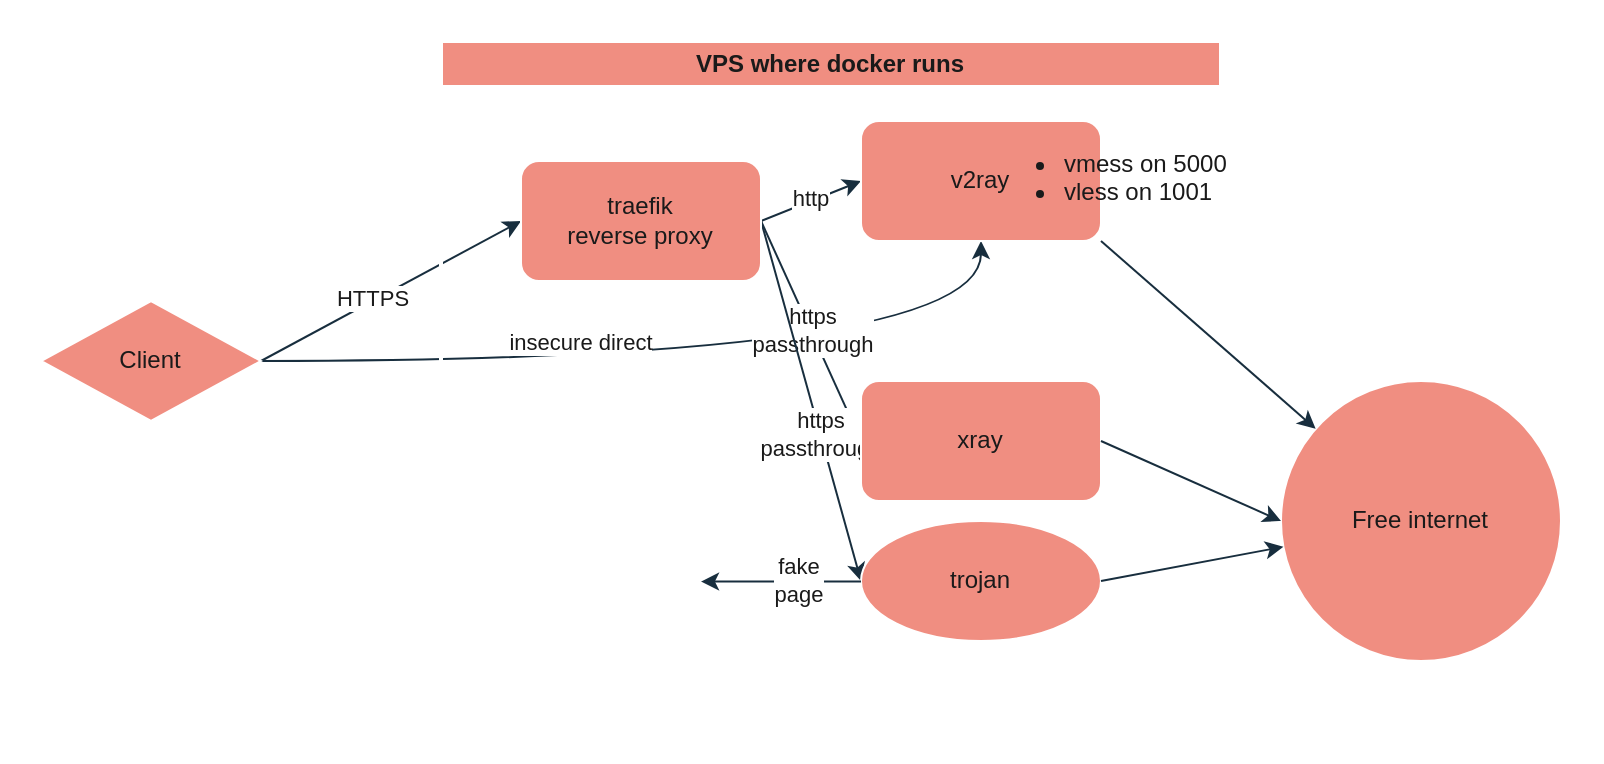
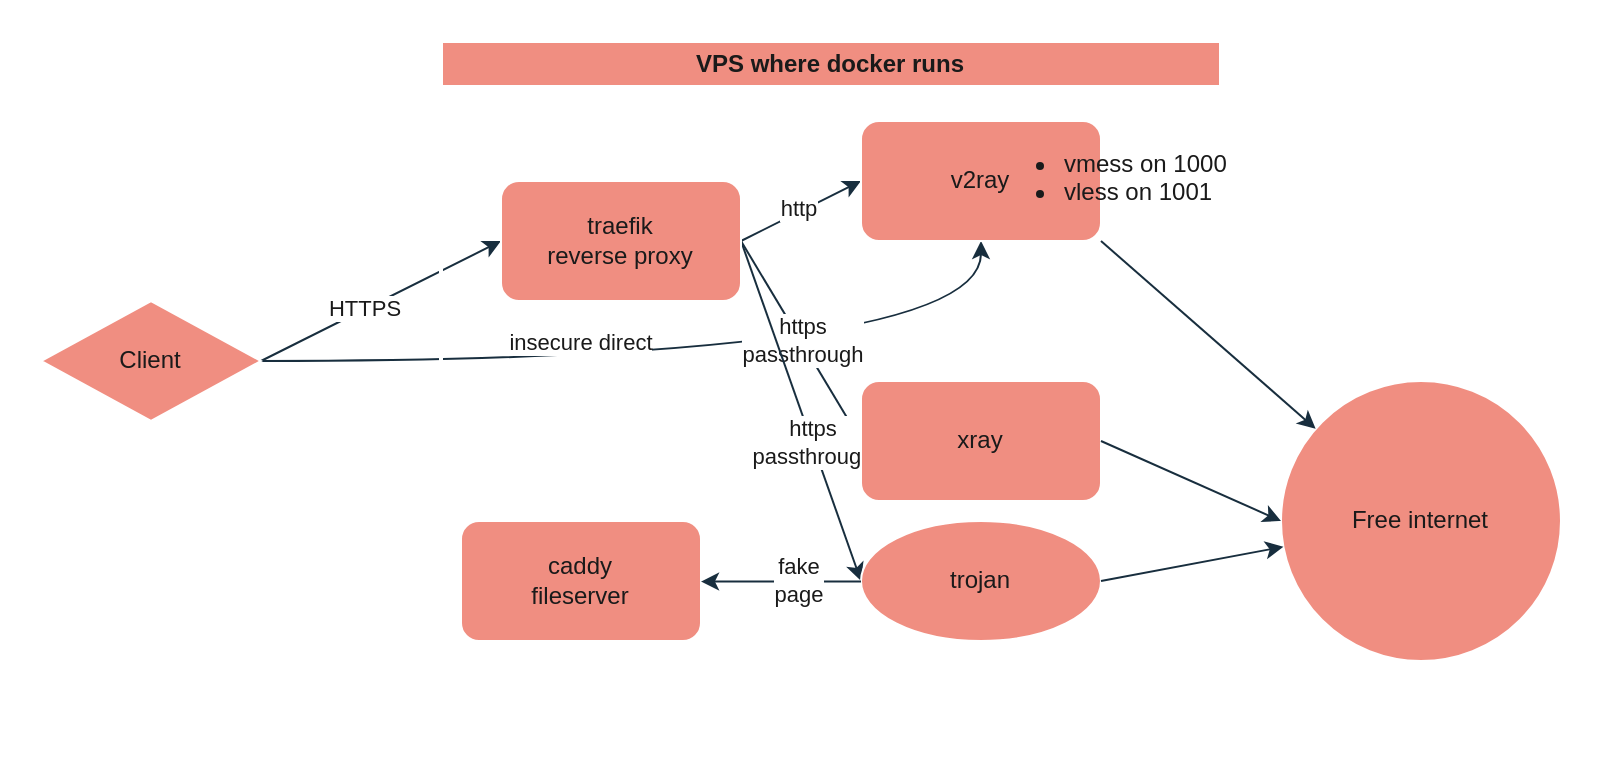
(1066, 171) -> (1066, 171)
(641, 221) -> (621, 241)
none -> (581, 581)
